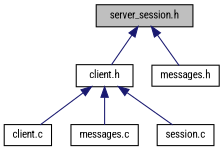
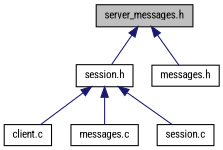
(145, 16) -> (145, 16)
(105, 76) -> (105, 76)
